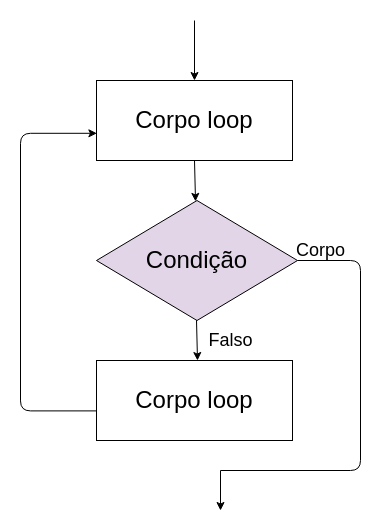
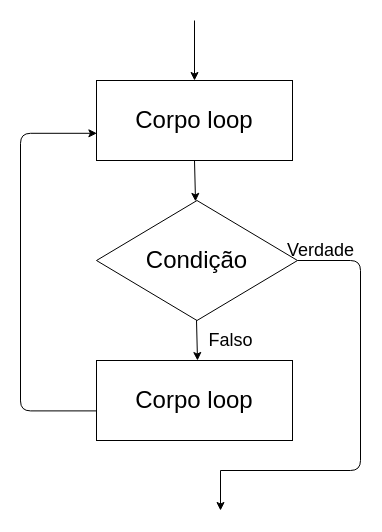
(321, 251) -> (321, 251)
(197, 261) -> (197, 261)
